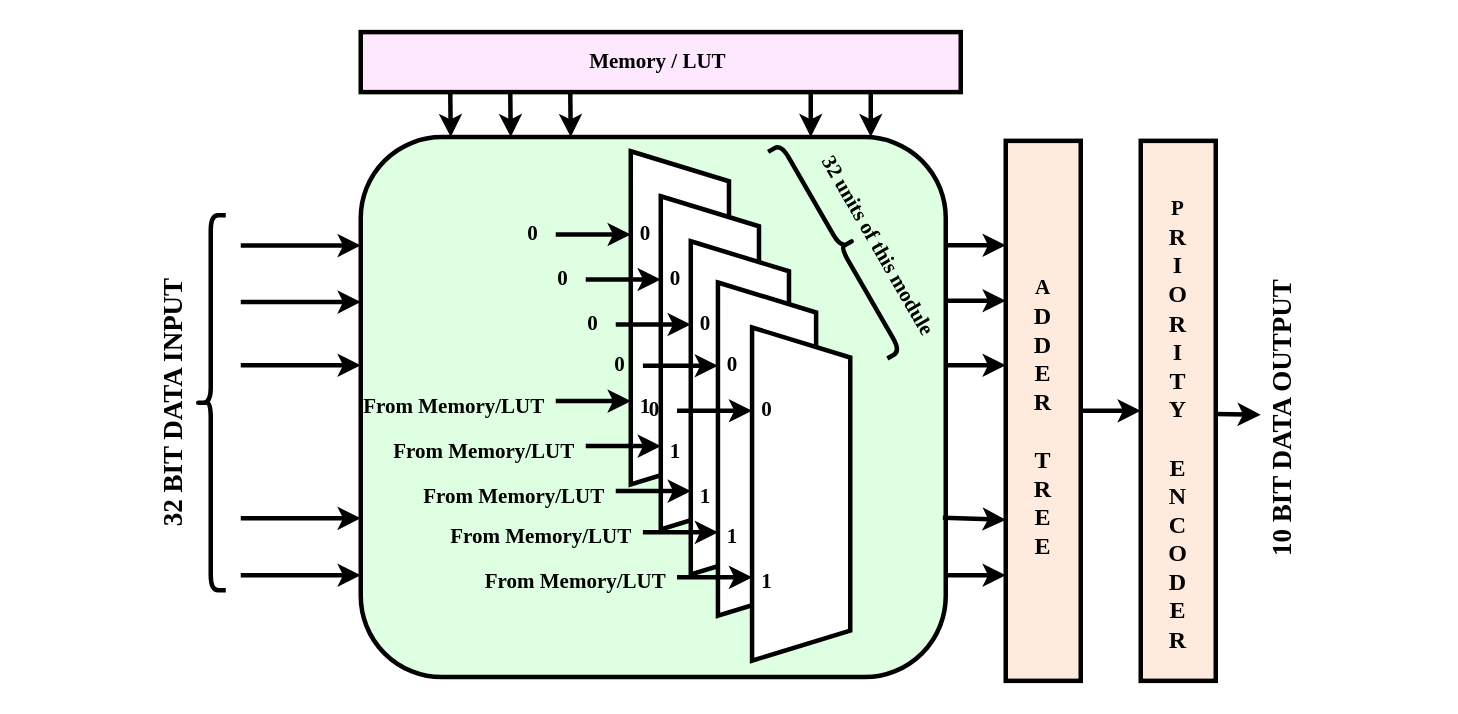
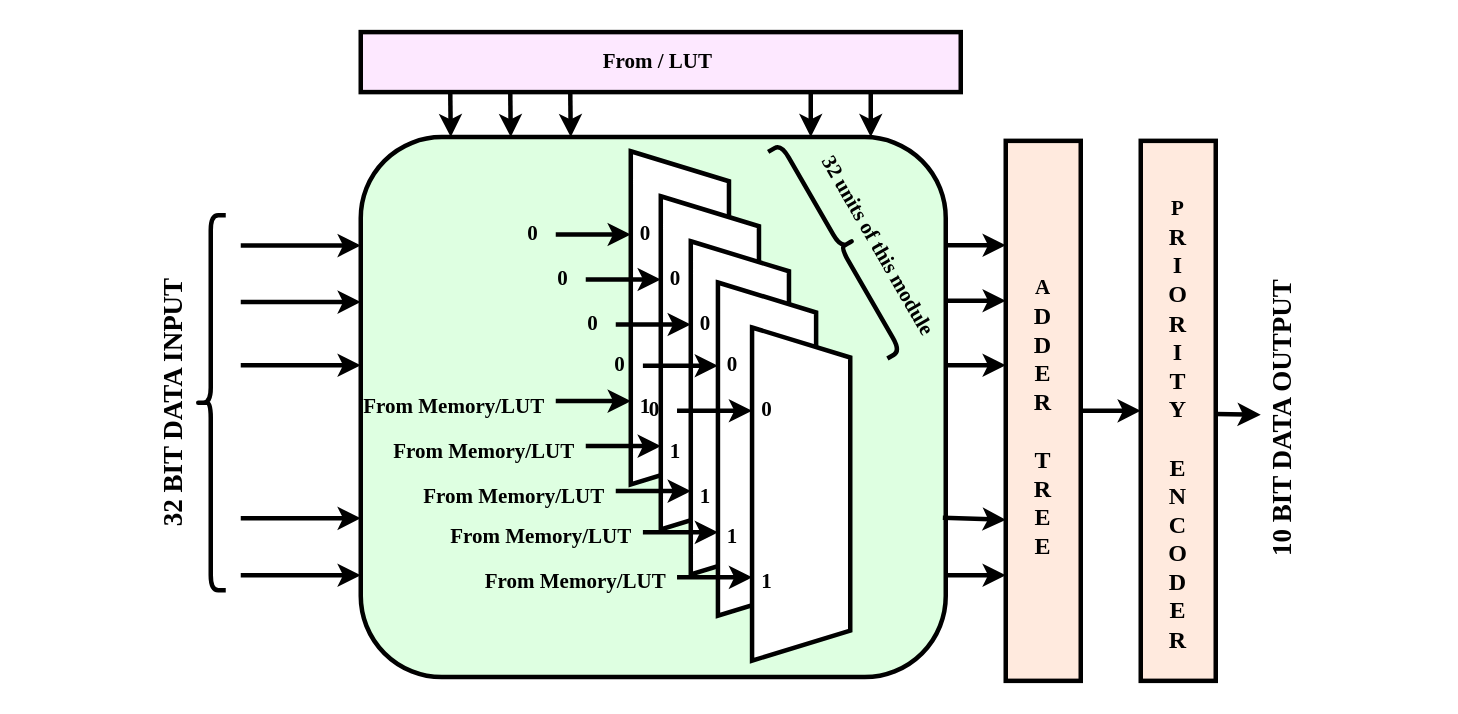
(661, 62) -> (661, 62)
